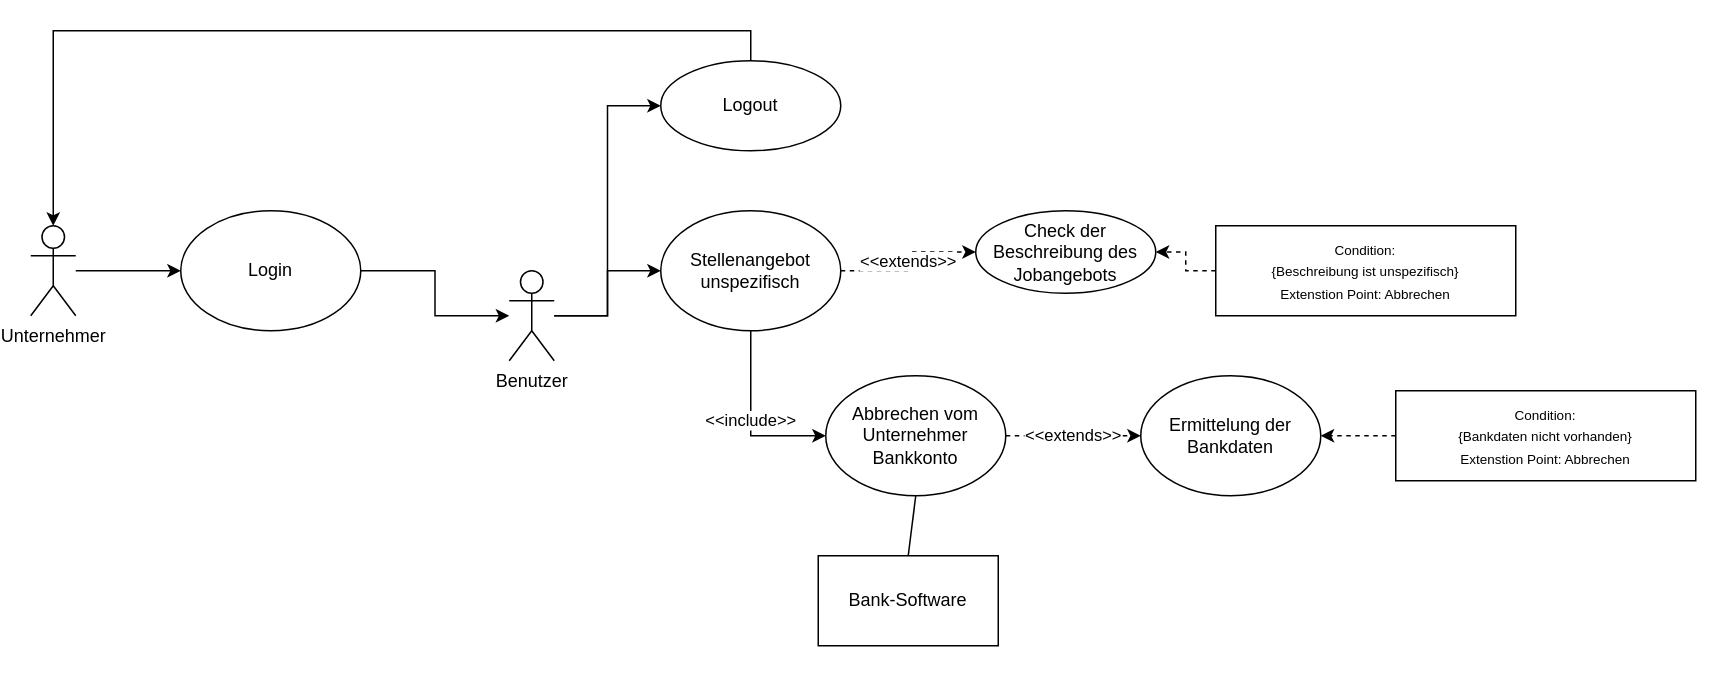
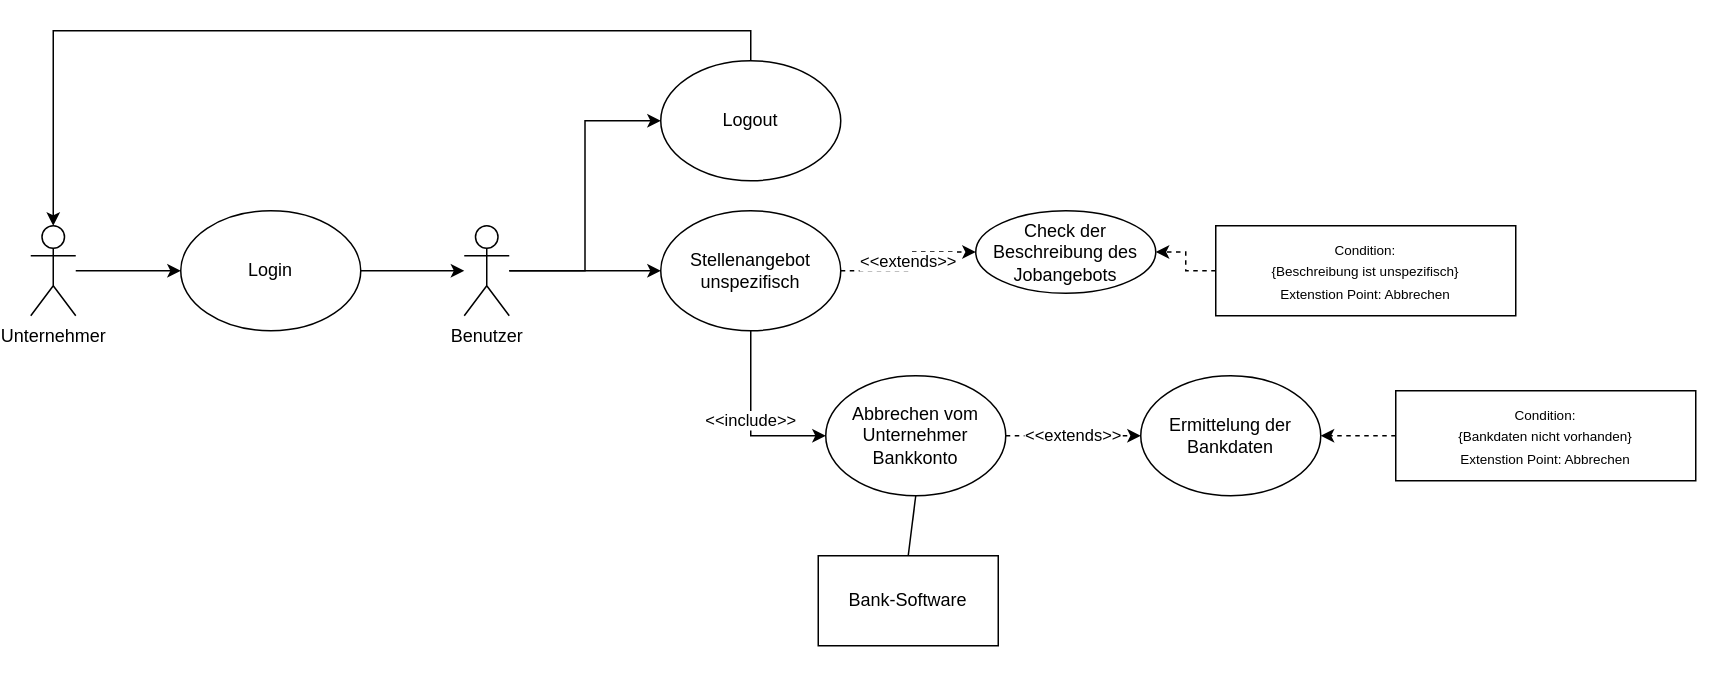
(751, 106) -> (751, 121)
(532, 316) -> (487, 271)
